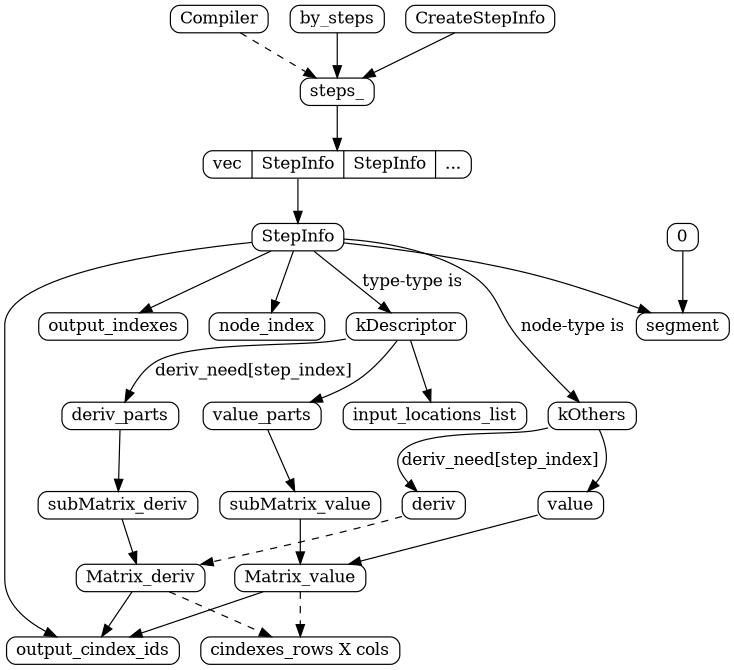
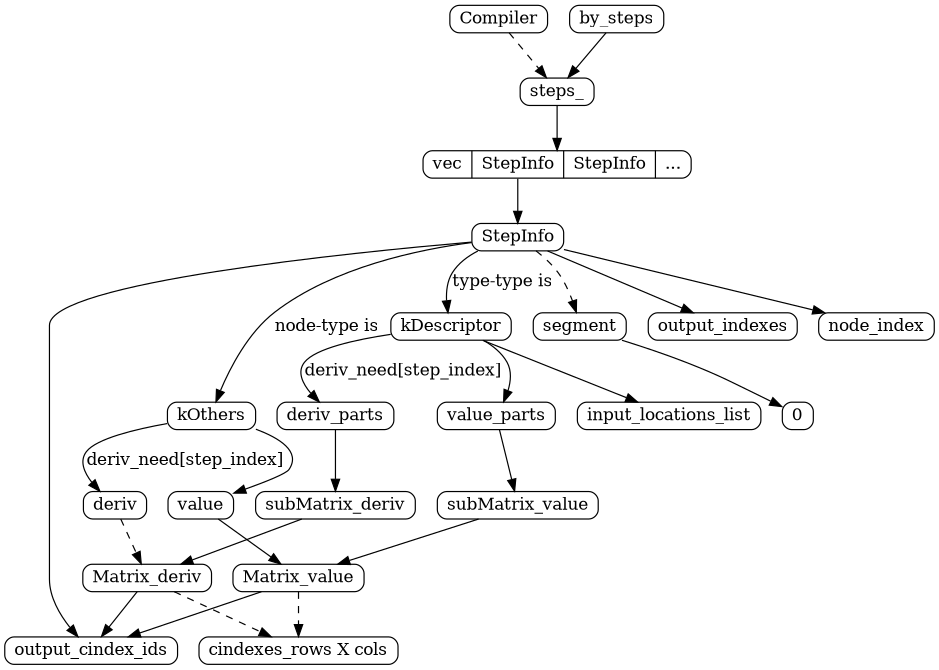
(480, 19) -> none
(494, 266) -> (558, 273)
(683, 276) -> (698, 367)
